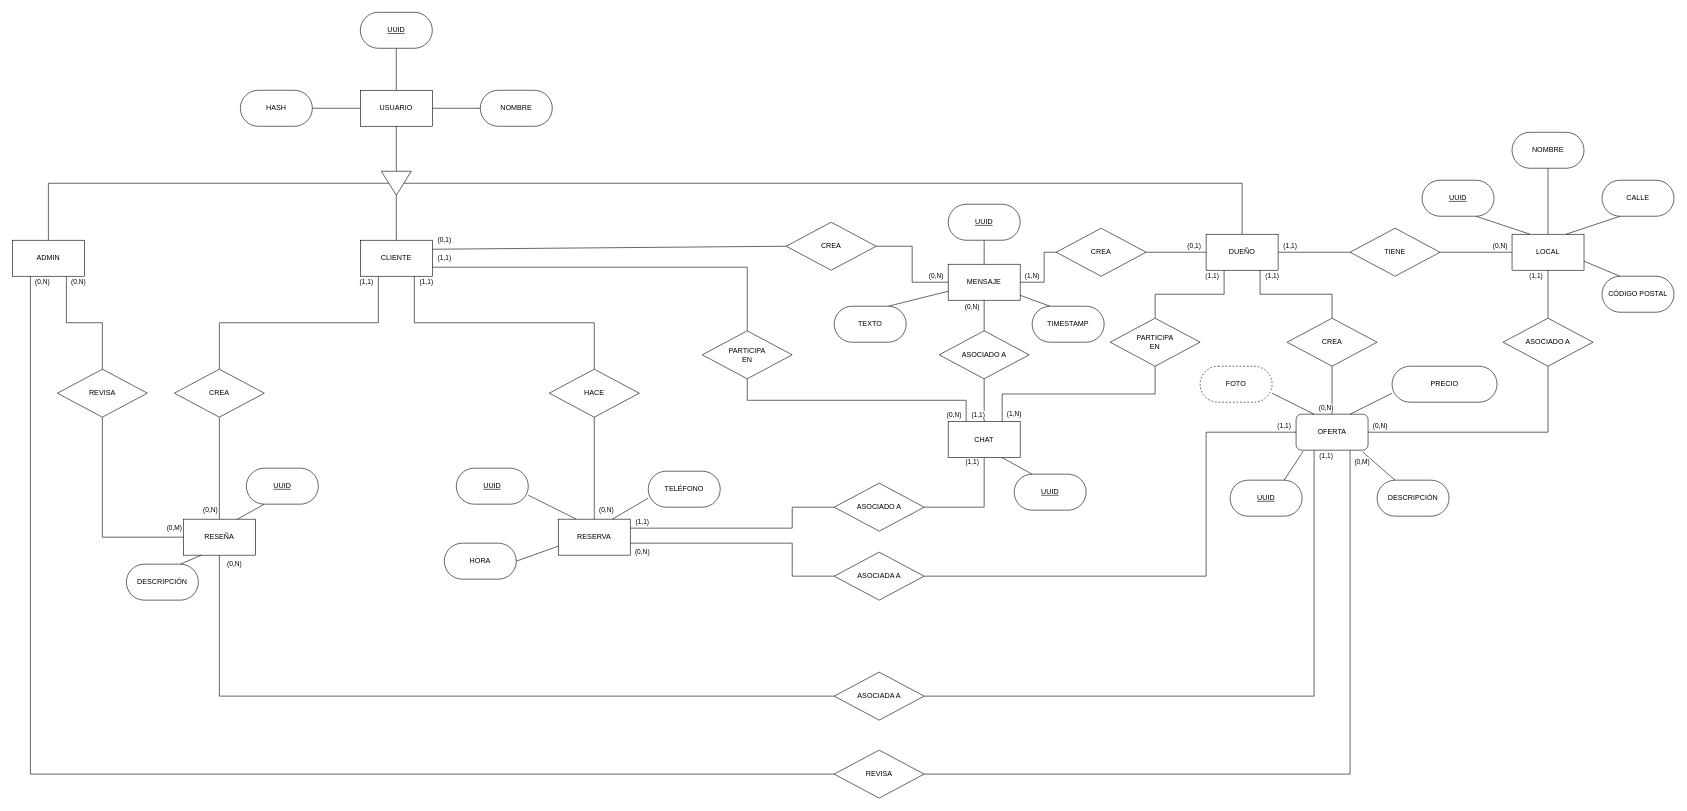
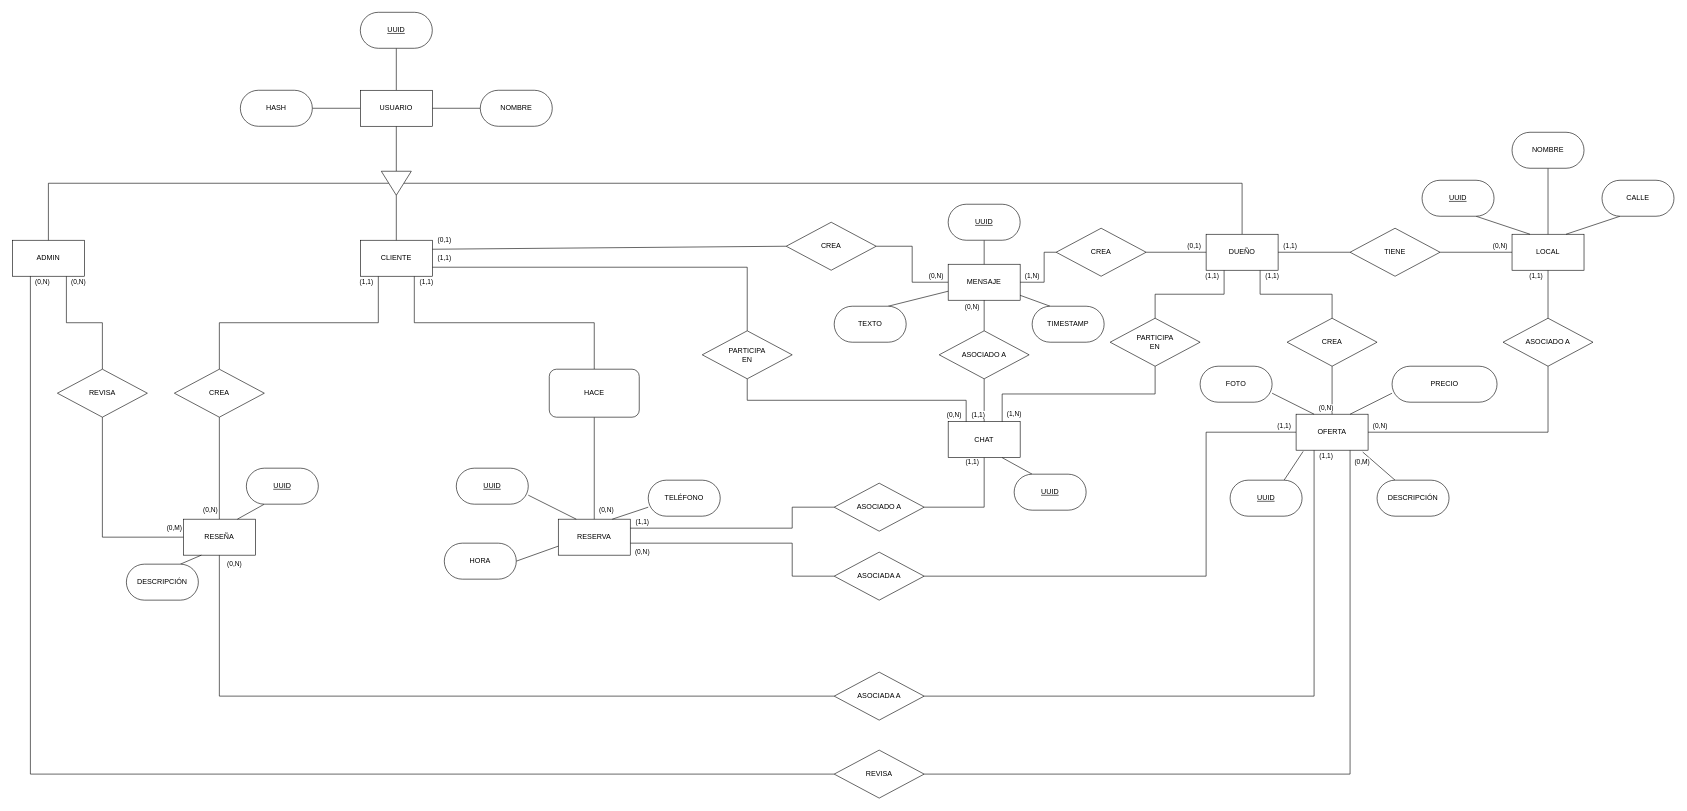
(1603, 269) -> none
(1638, 294) -> none
(1236, 384) -> (1236, 384)
(594, 393) -> (594, 393)
(1332, 432) -> (1332, 432)
(684, 489) -> (684, 498)
